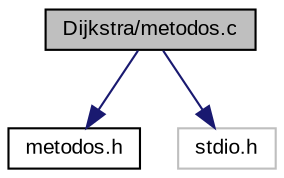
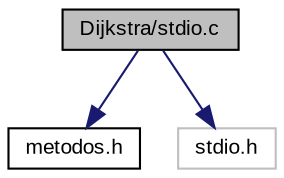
(151, 30) -> (151, 30)
